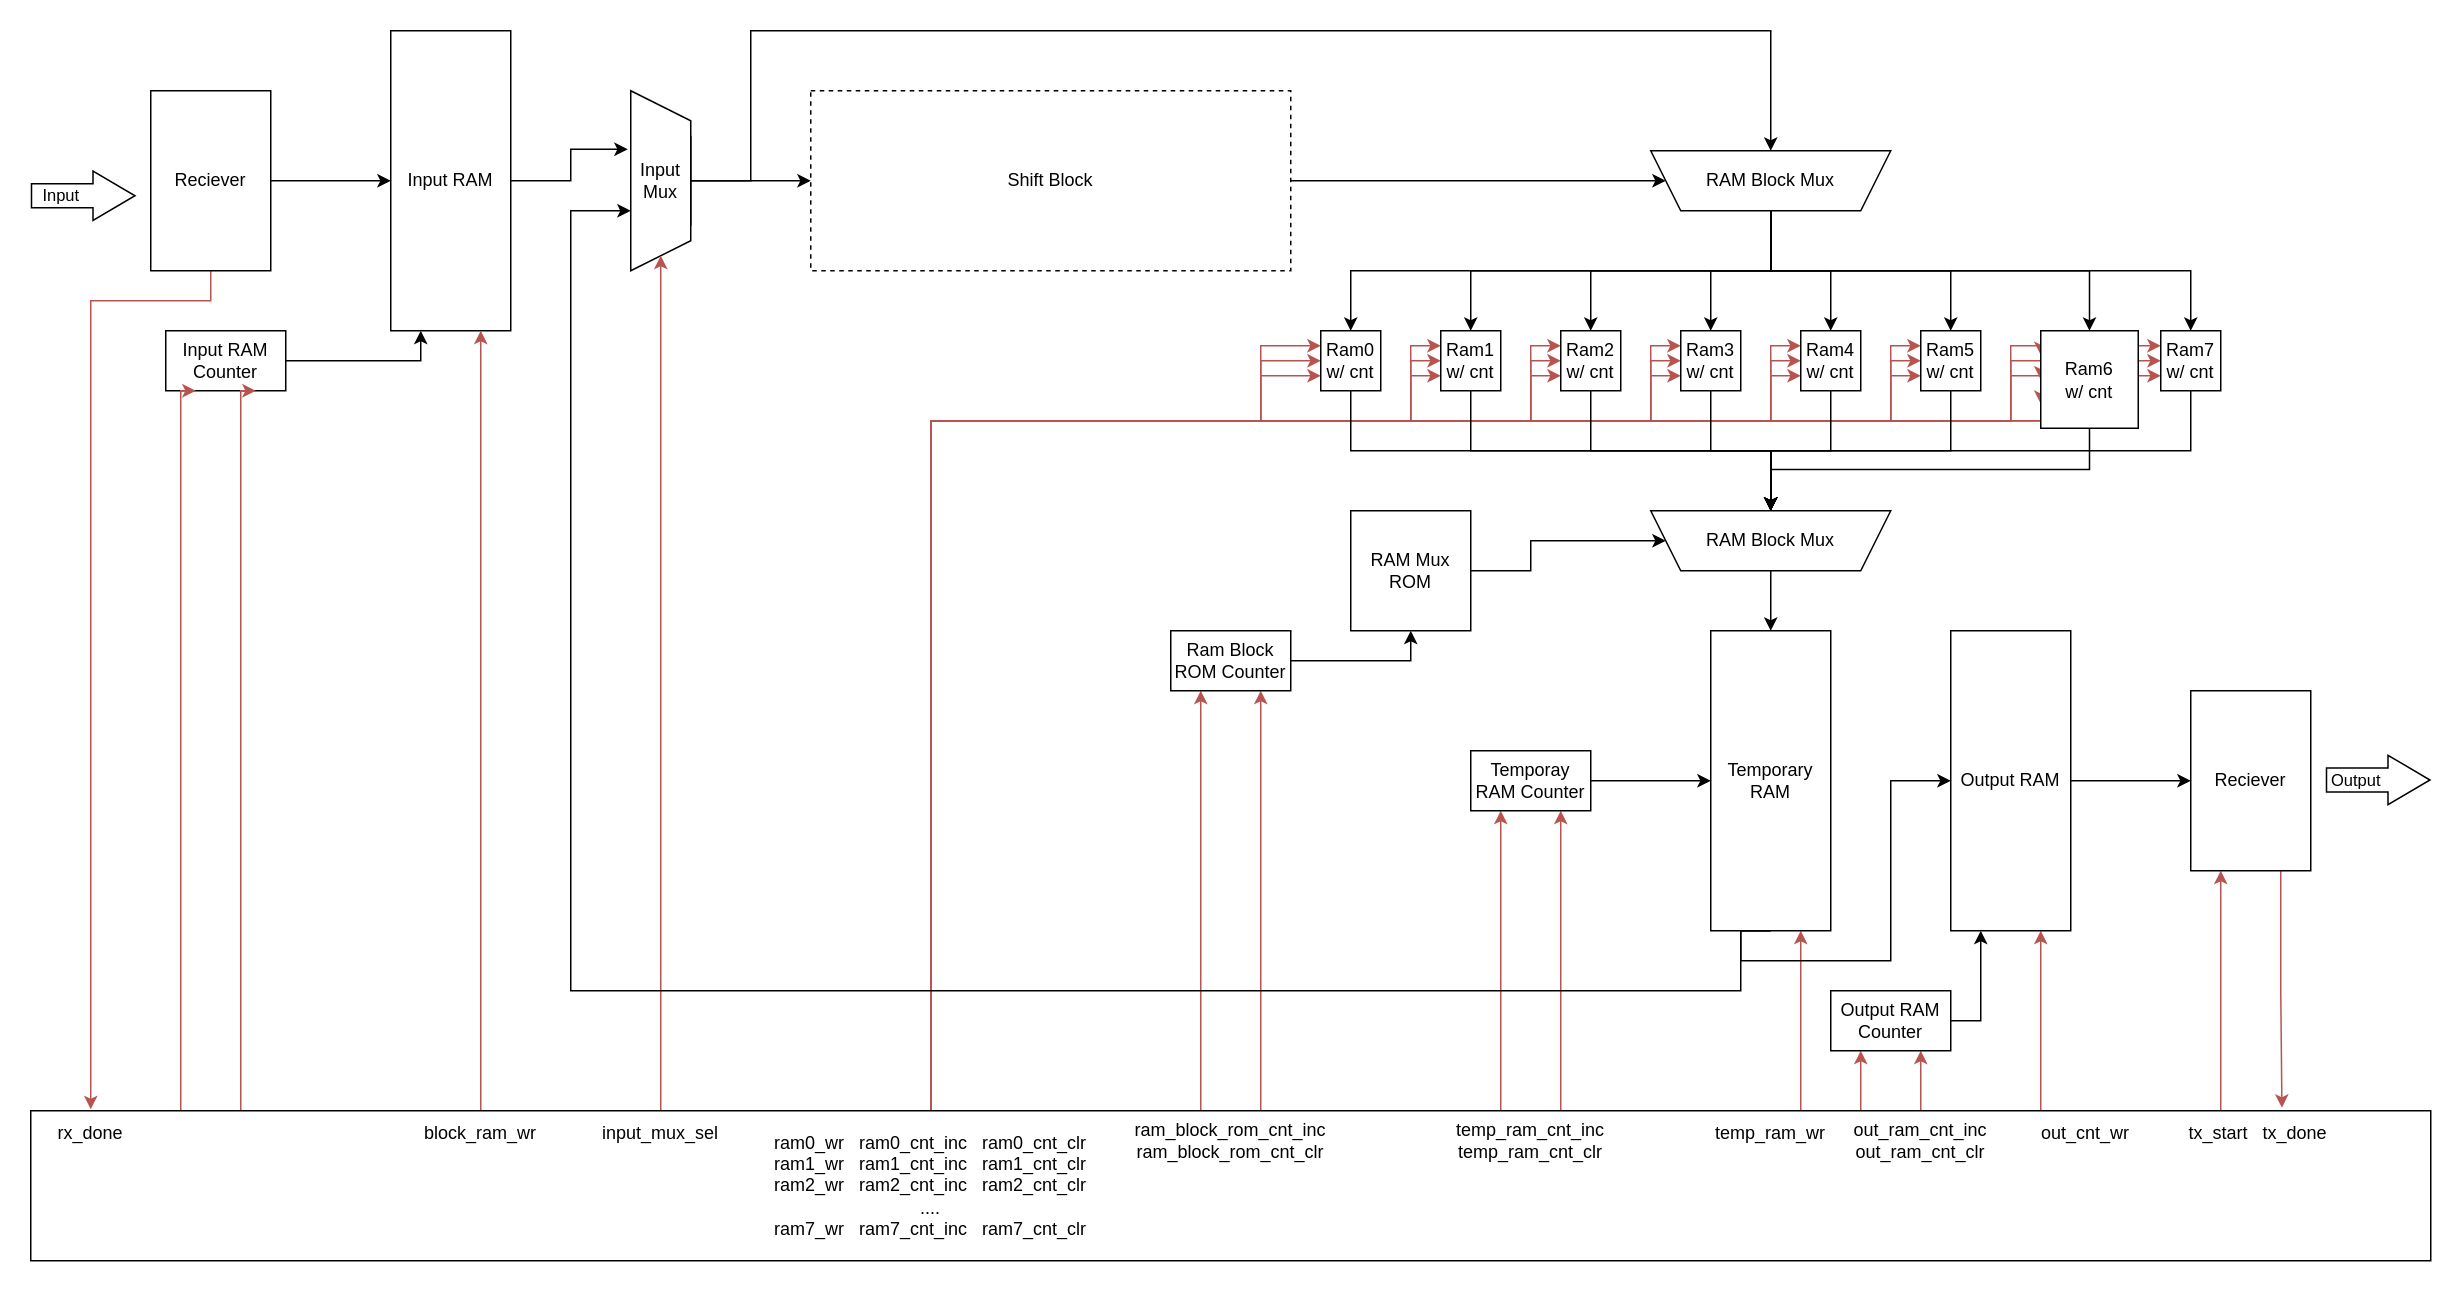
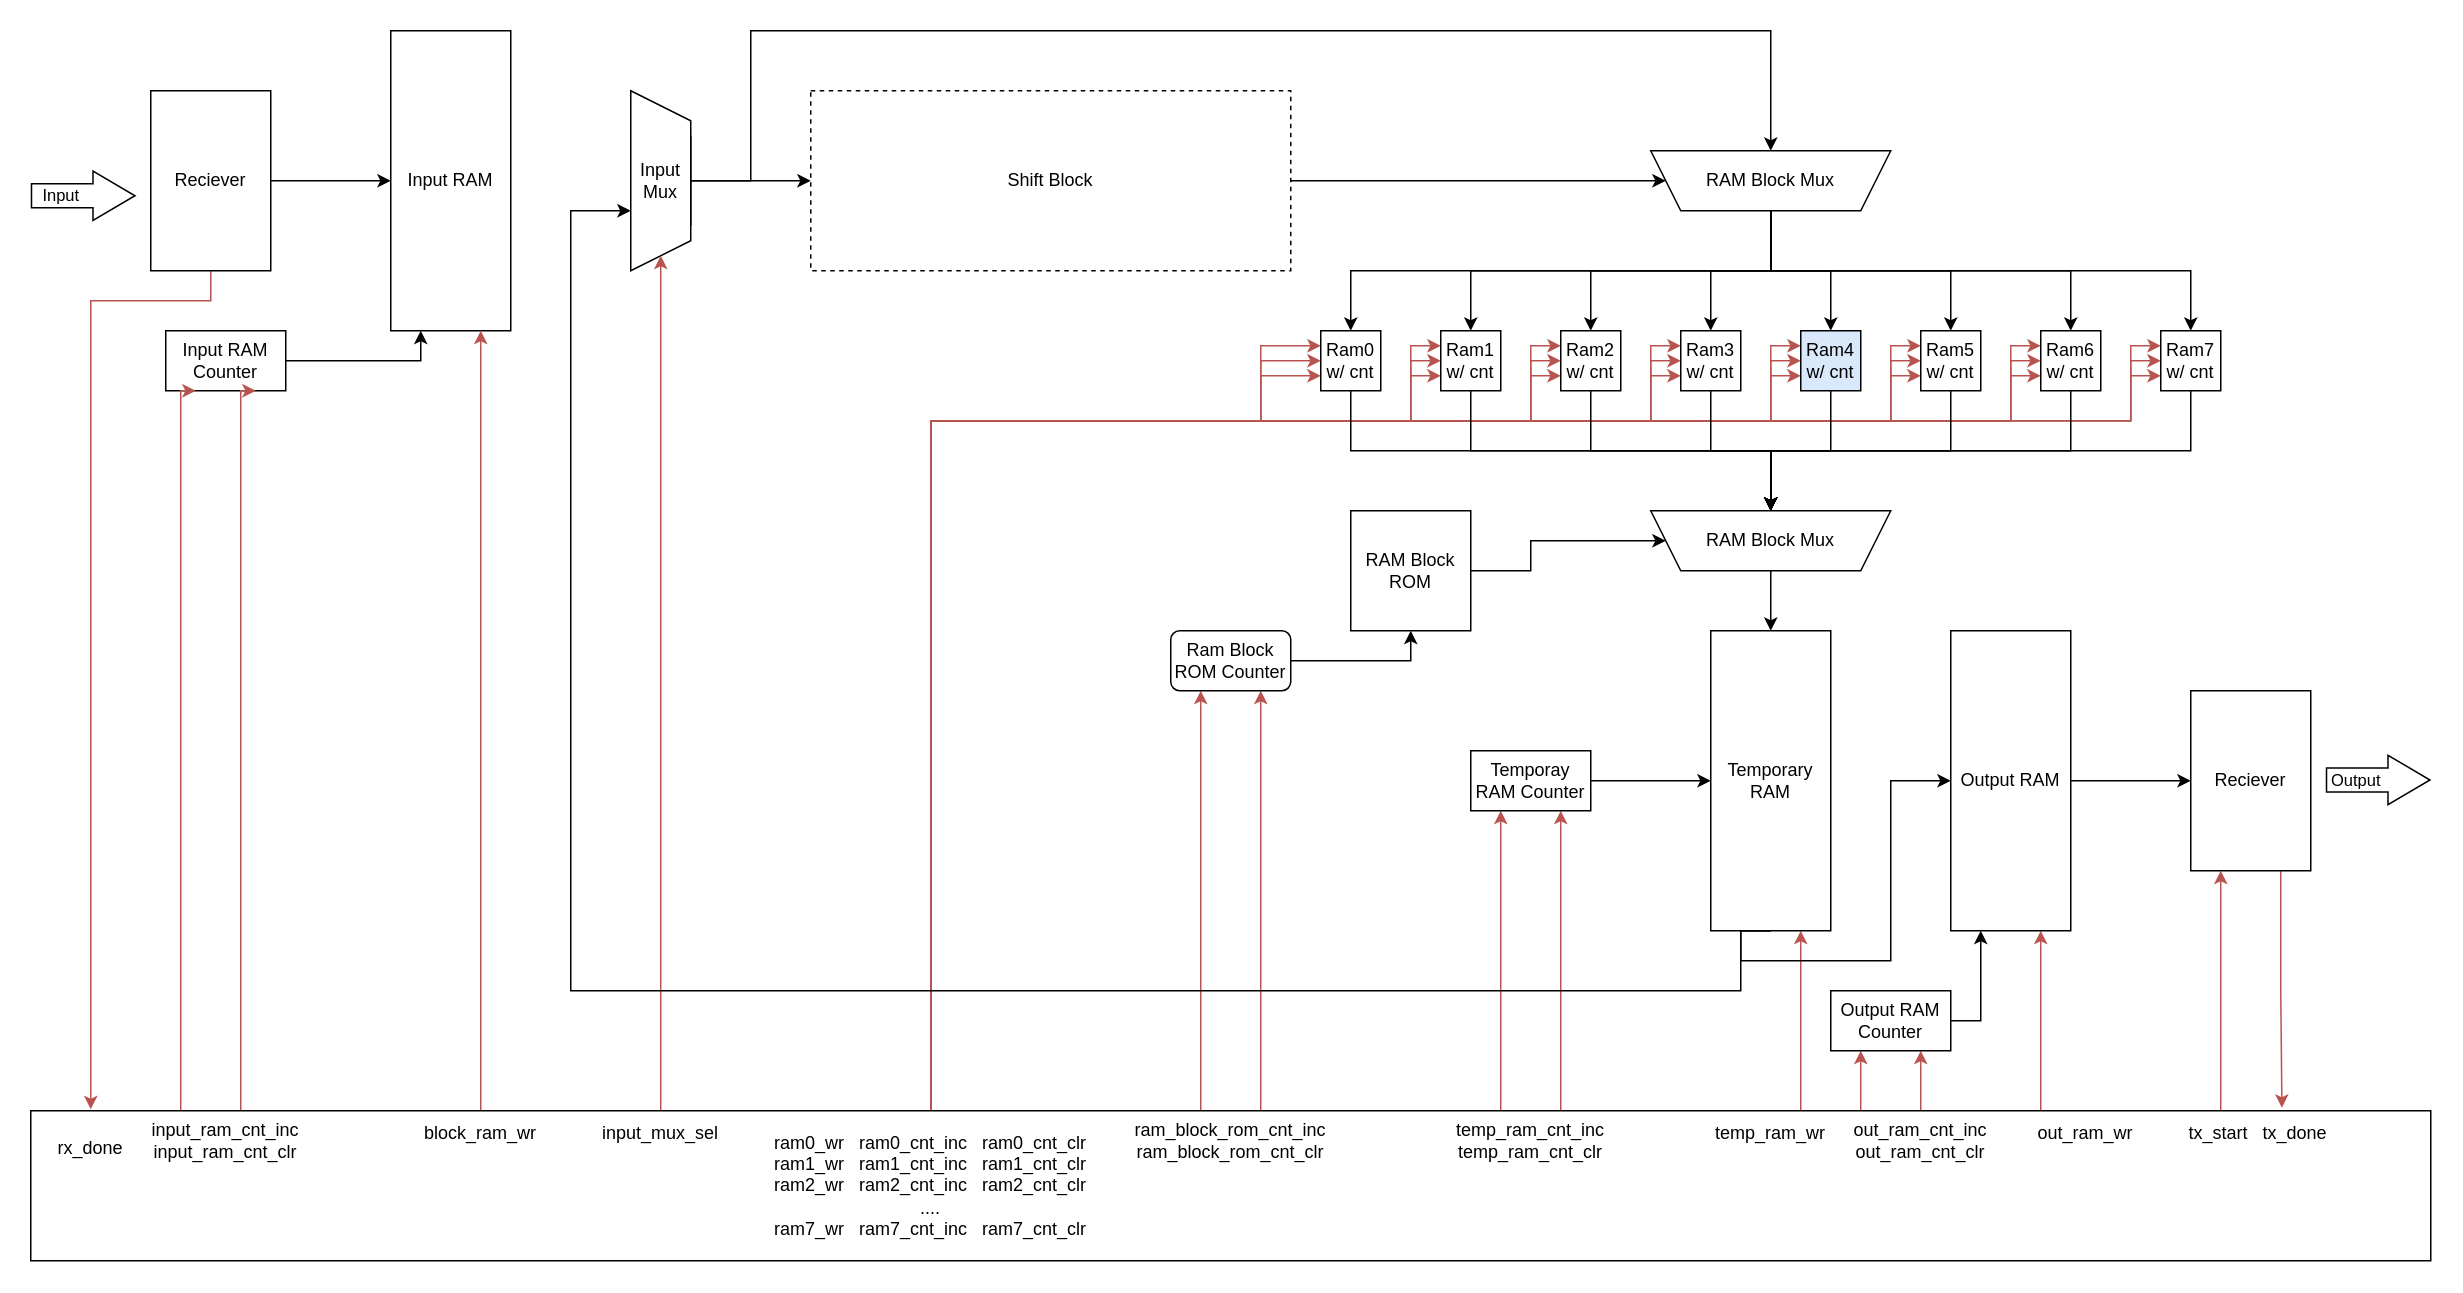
(571, 172) -> none
(1831, 361) -> (1831, 361)
(2090, 380) -> (2071, 361)
(1411, 571) -> (1411, 571)
(1231, 661) -> (1231, 661)
(91, 1133) -> (91, 1148)
(2086, 1133) -> (2086, 1133)
none -> (226, 1141)
